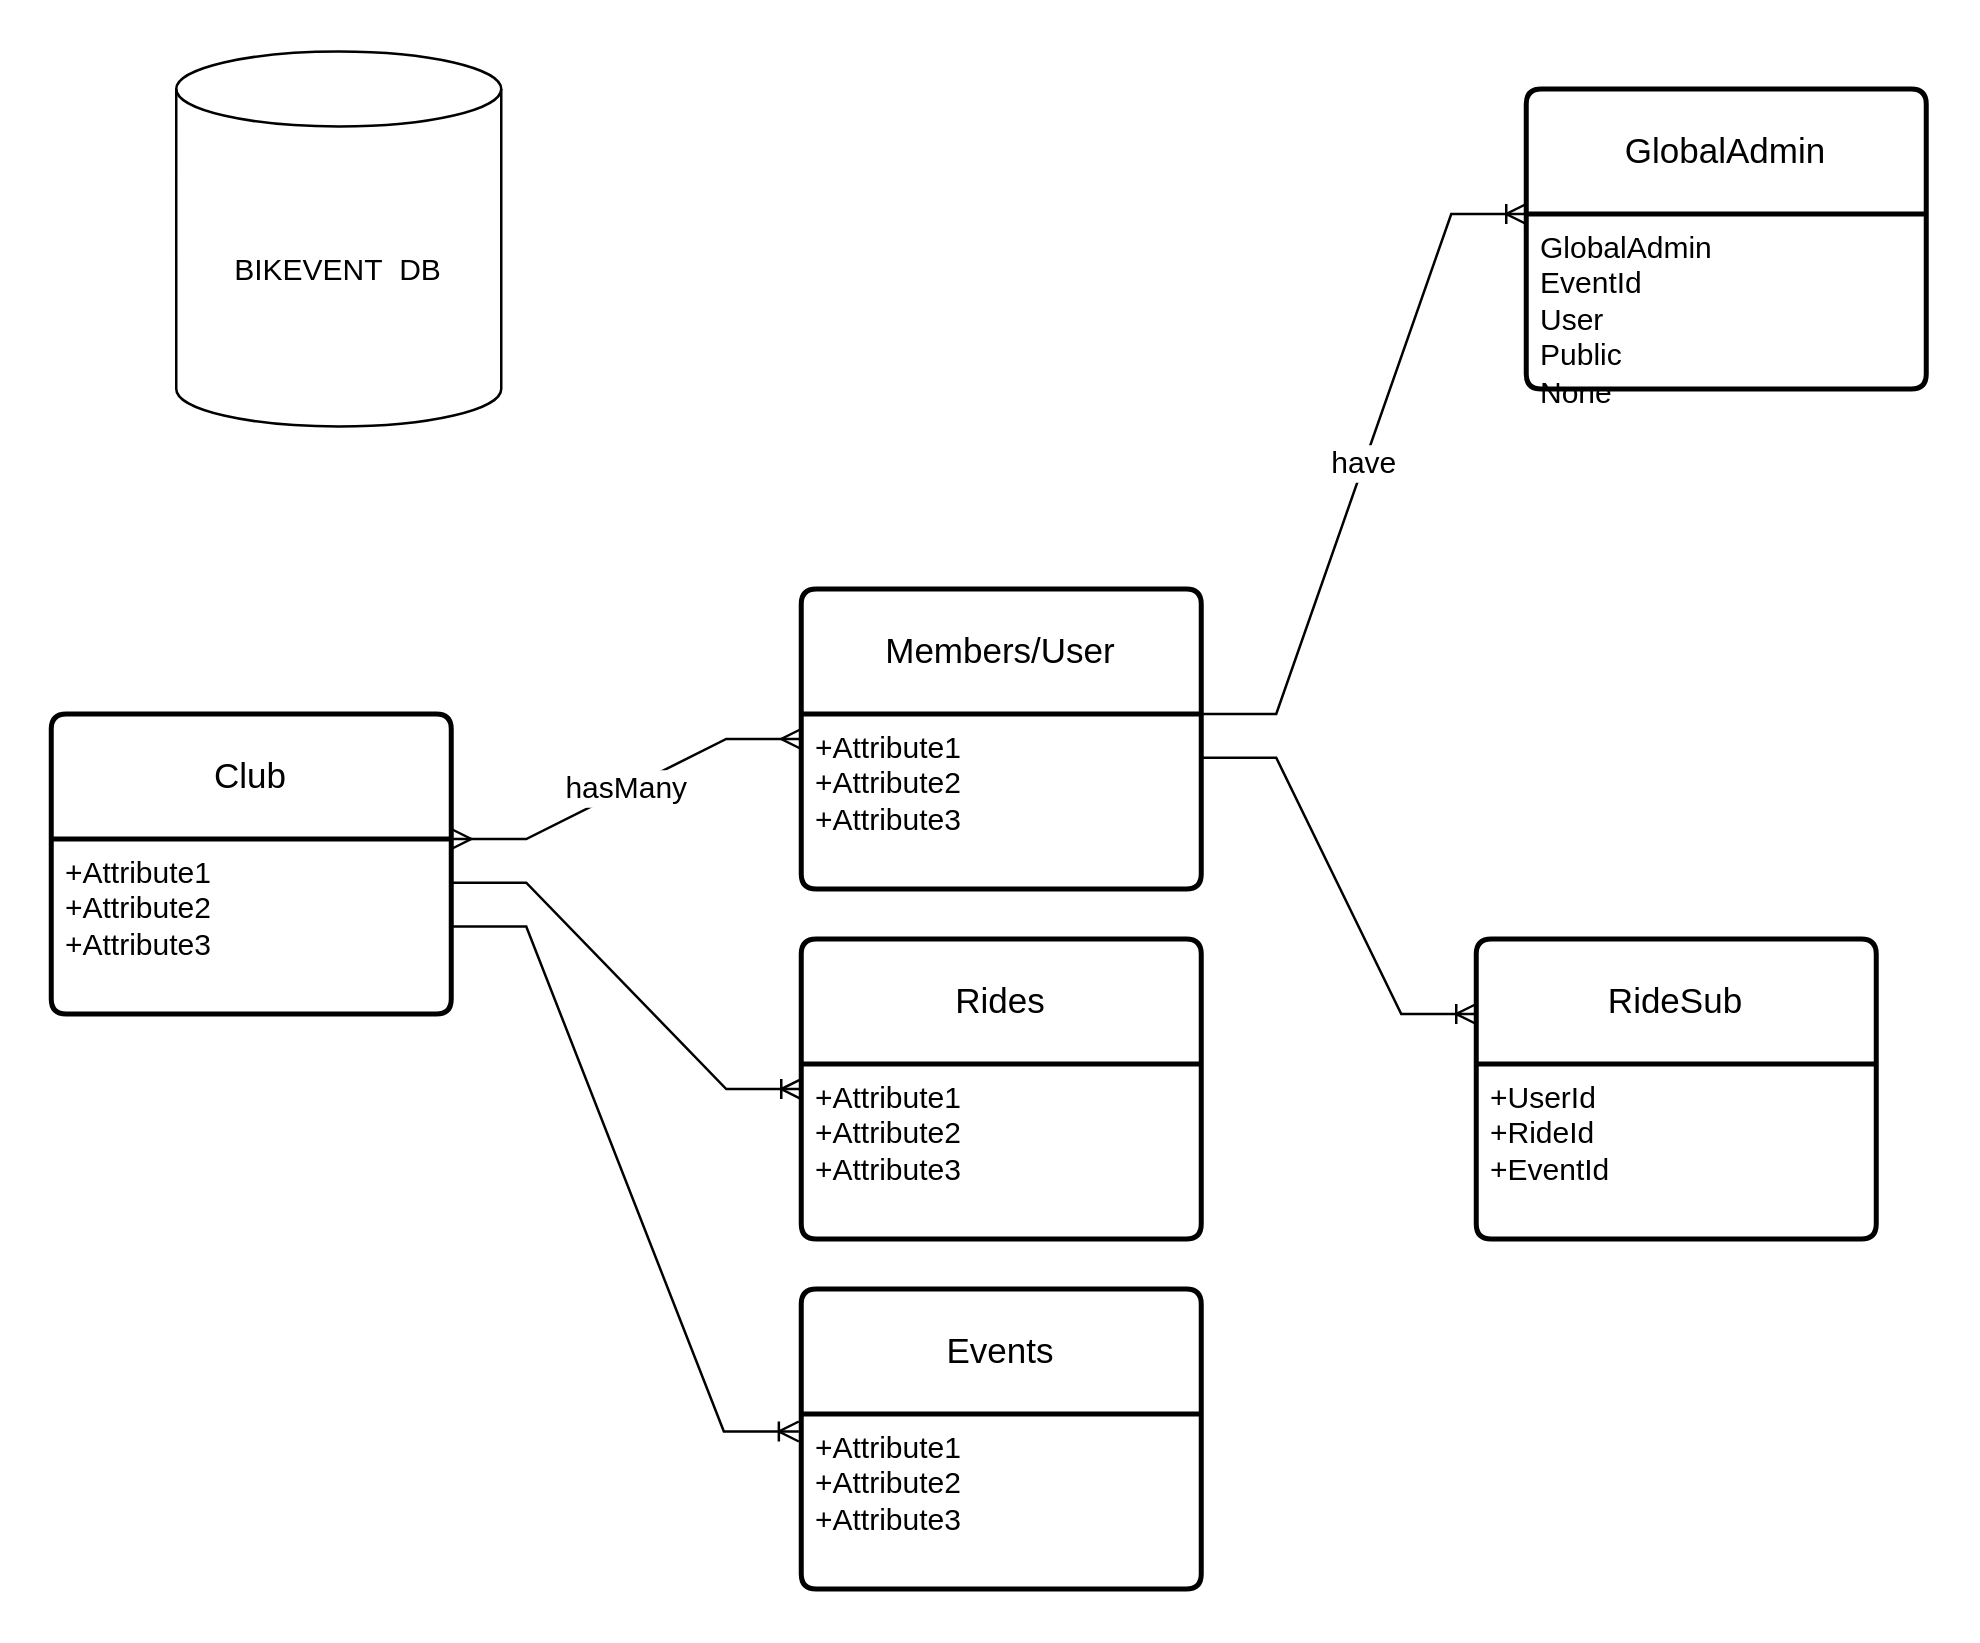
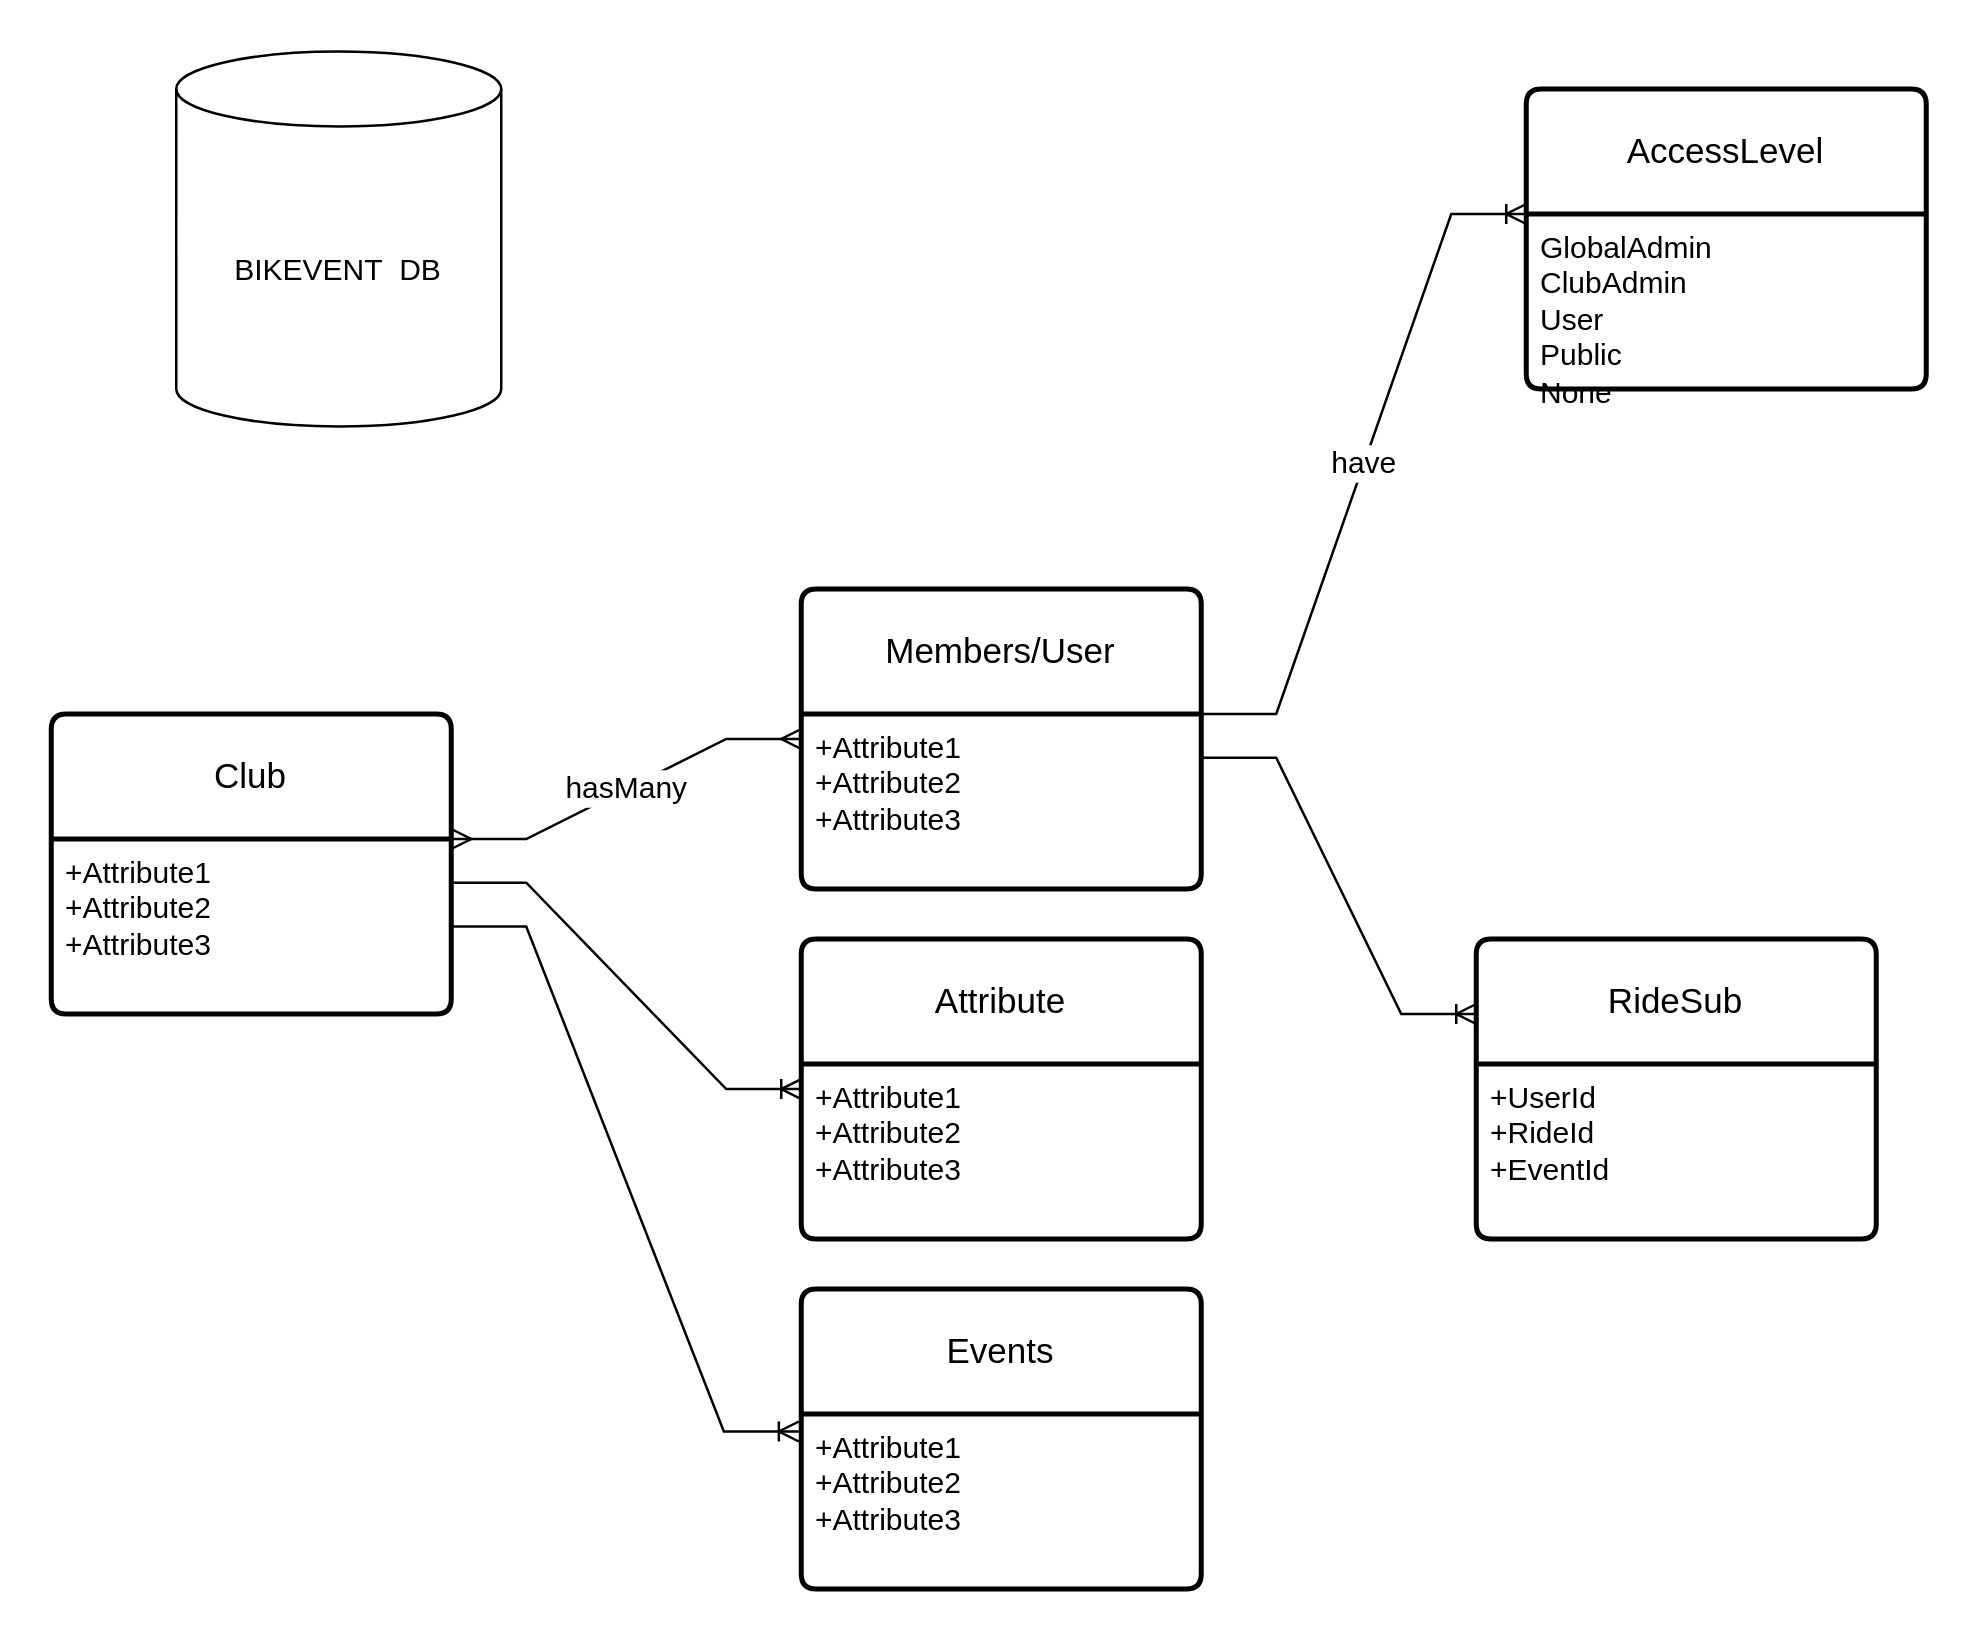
(1726, 151) -> (1726, 151)
(1622, 321) -> (1622, 321)
(1001, 1001) -> (1001, 1001)
